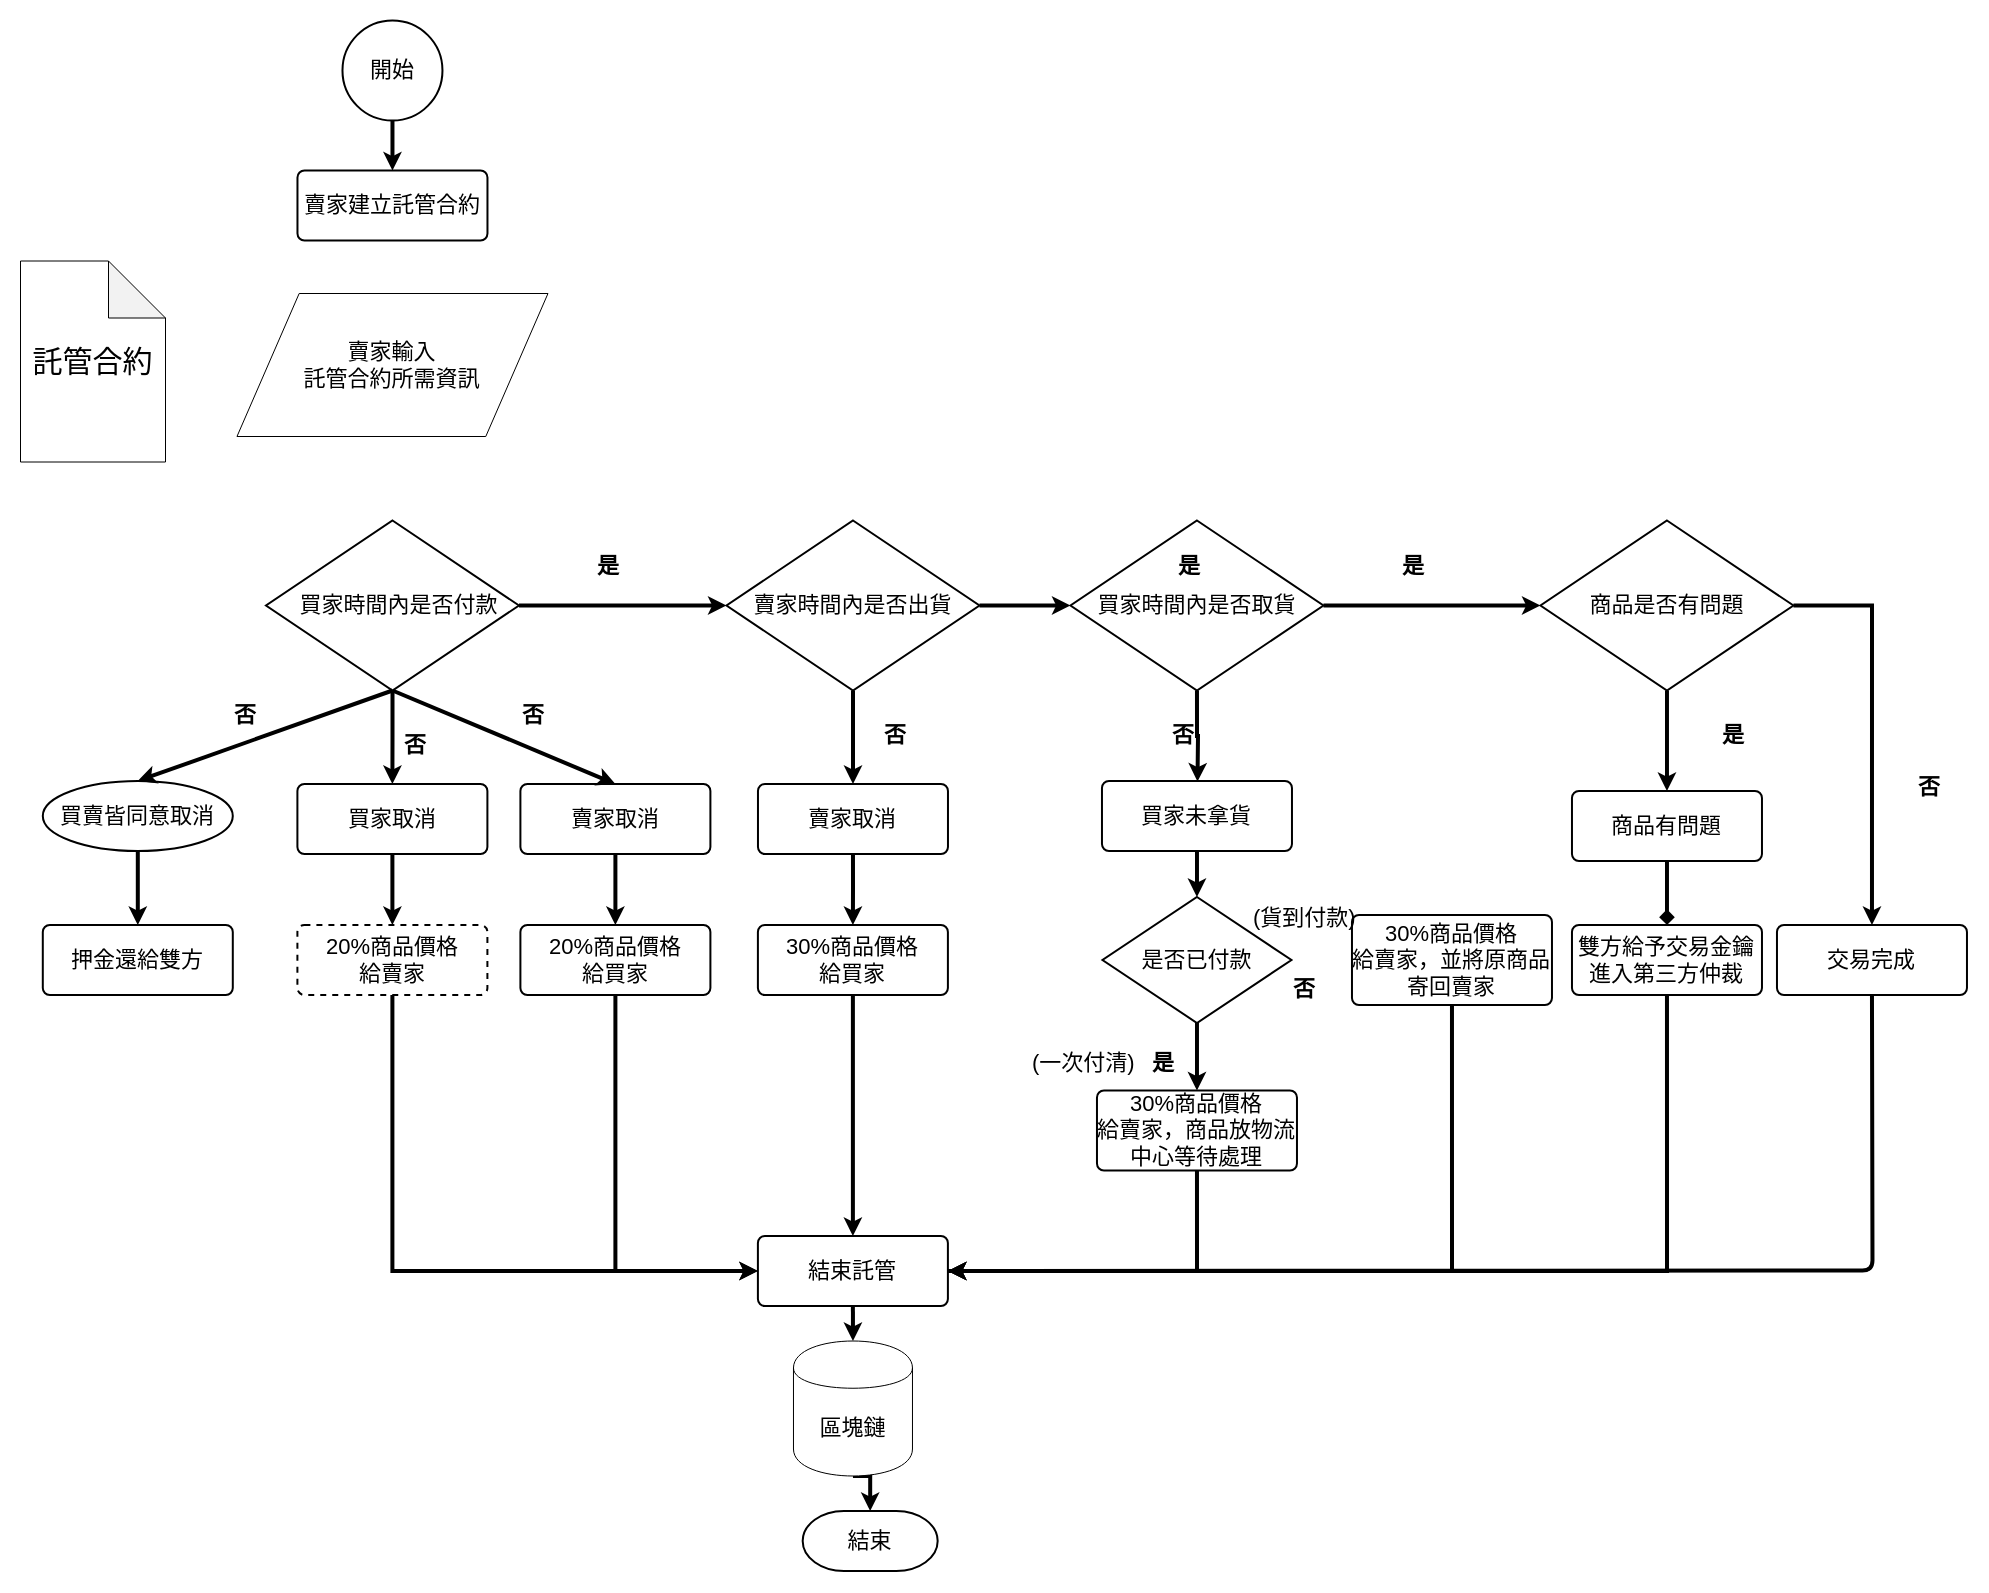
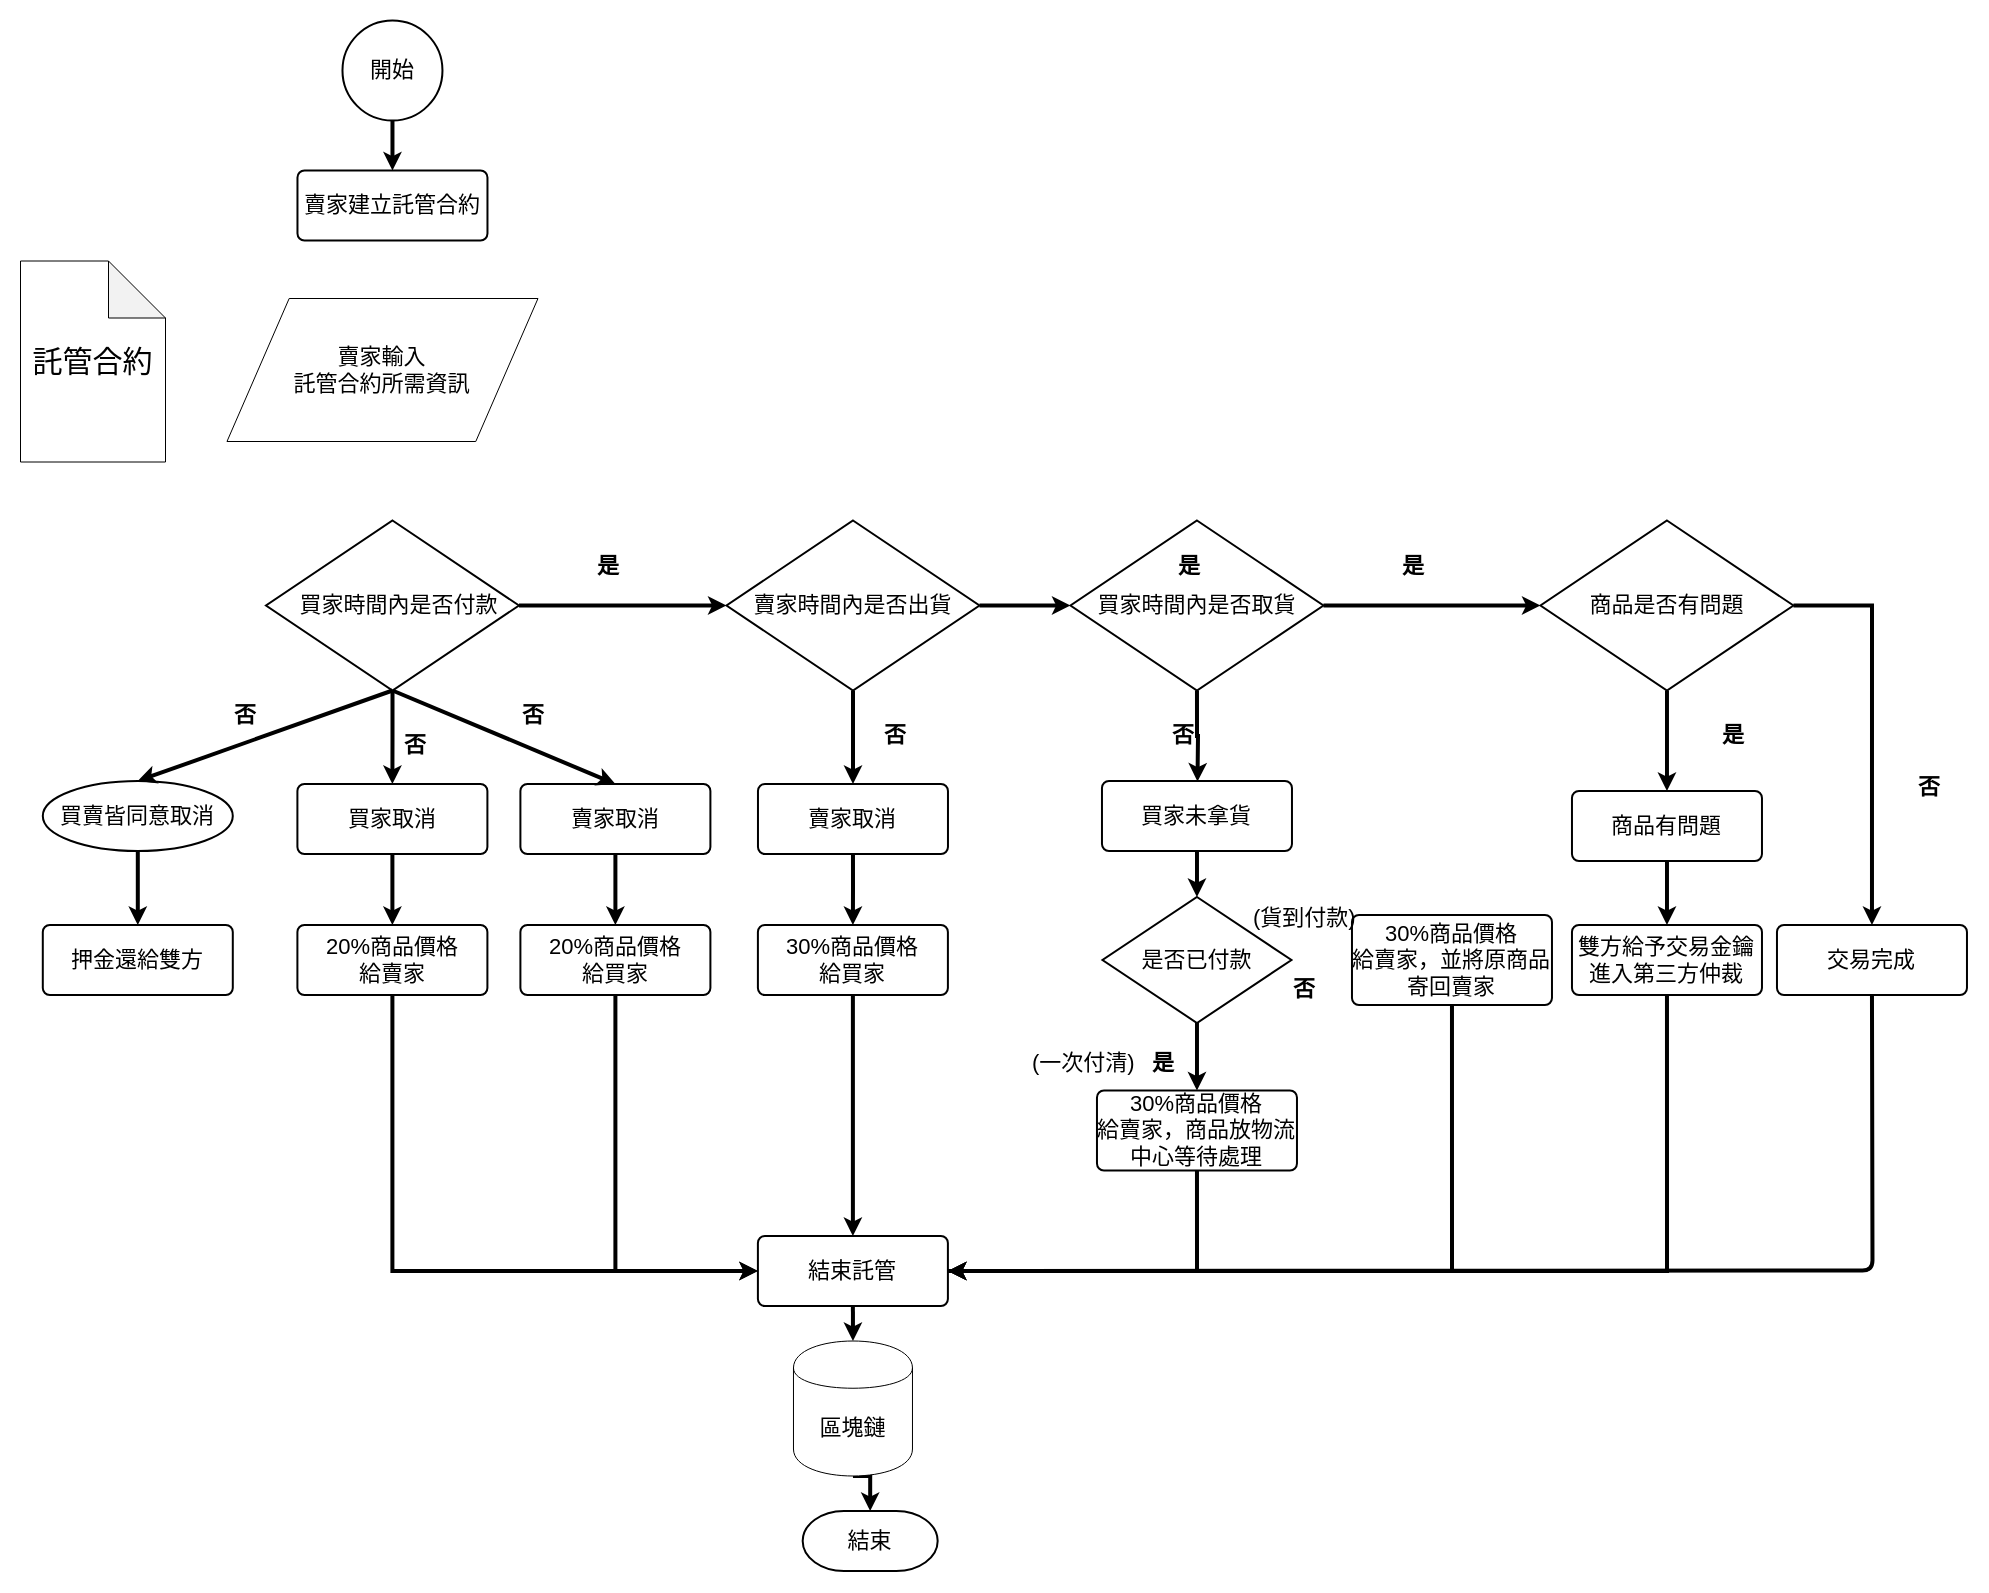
(392, 365) -> (382, 370)
(1667, 910) -> (1667, 910)
(392, 960) -> (392, 960)
